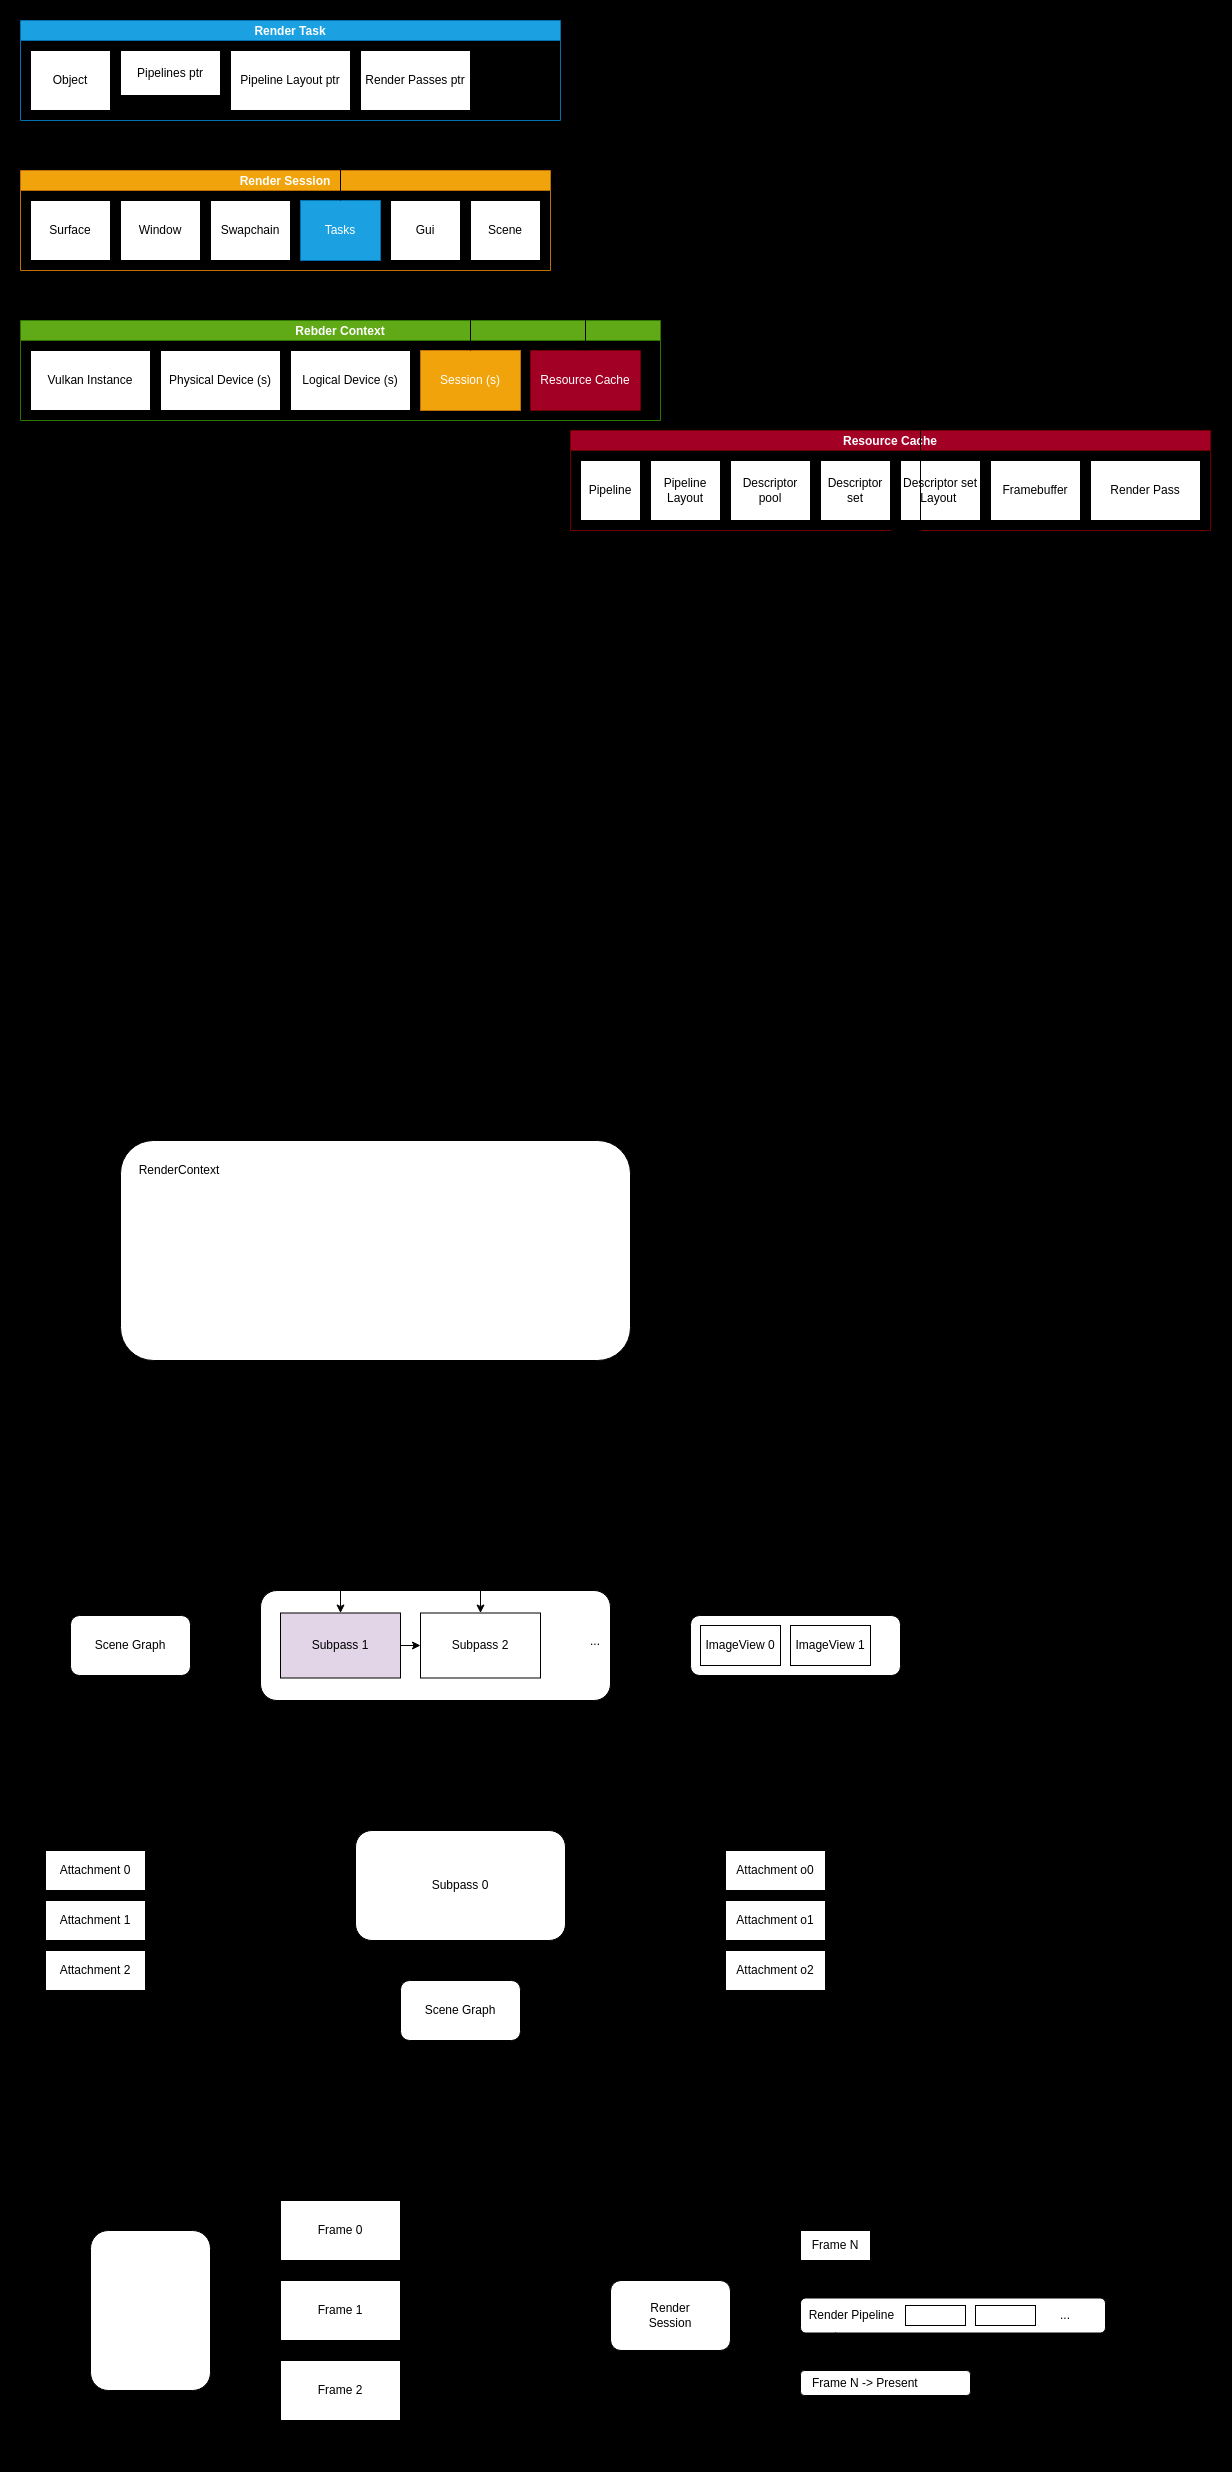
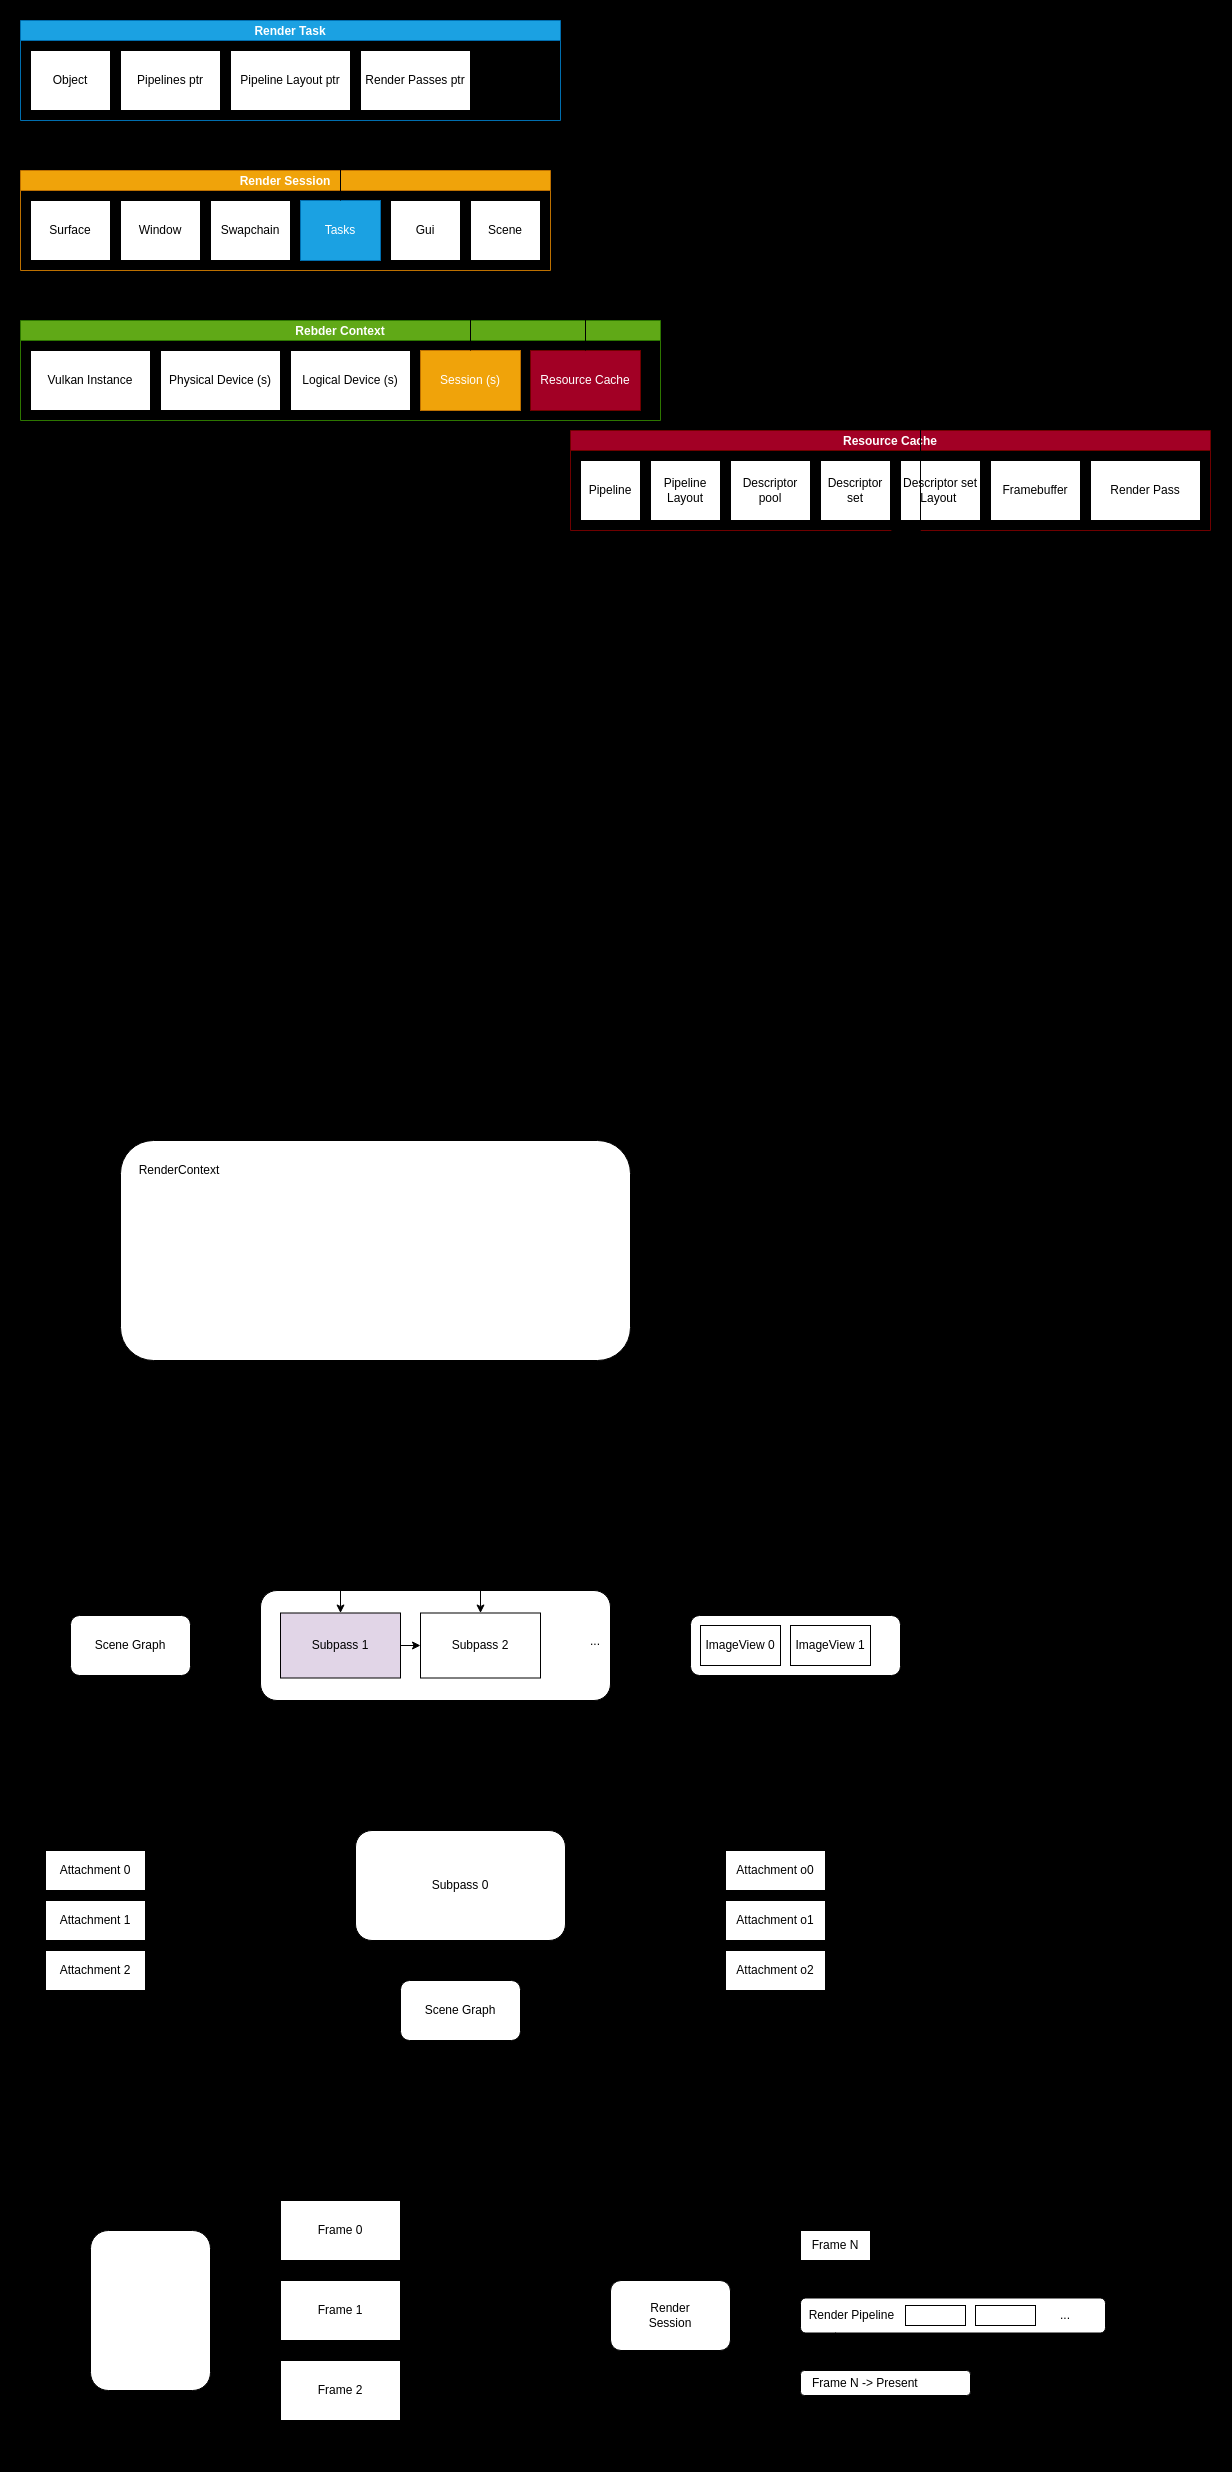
(171, 73) -> (171, 81)
